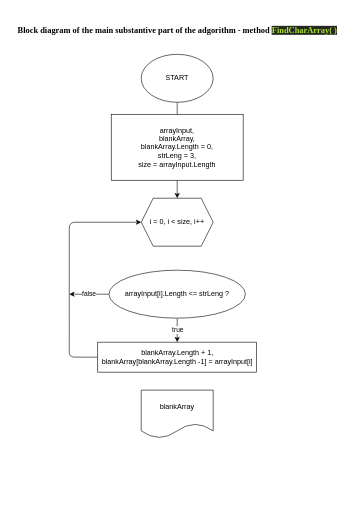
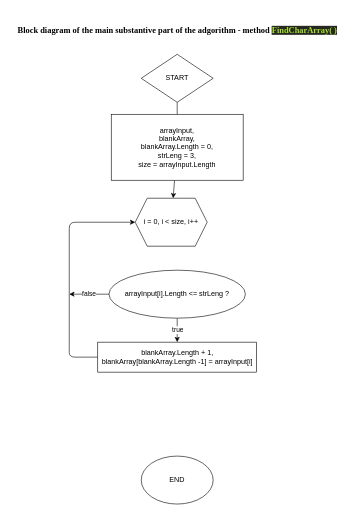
(177, 78) -> (177, 78)
(177, 222) -> (171, 222)
(177, 414) -> none
none -> (177, 480)
